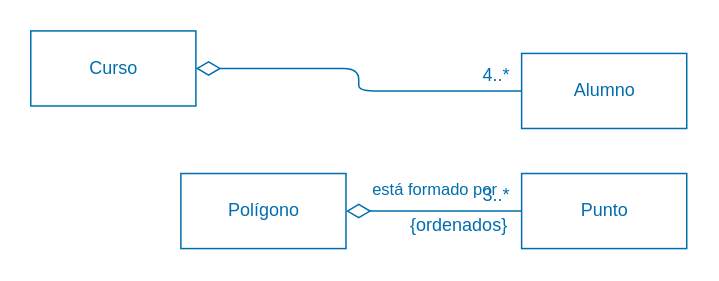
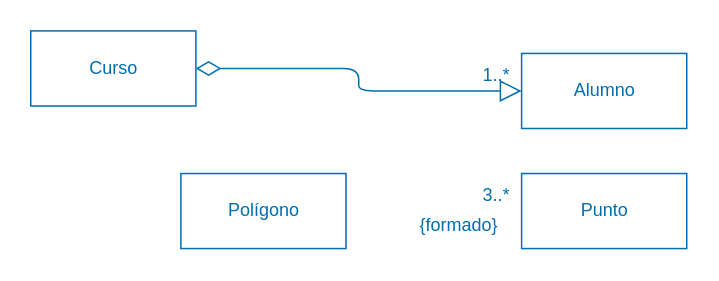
(497, 76) -> (497, 76)
(509, 91) -> (499, 91)
(445, 211) -> none
(459, 226) -> (459, 226)
